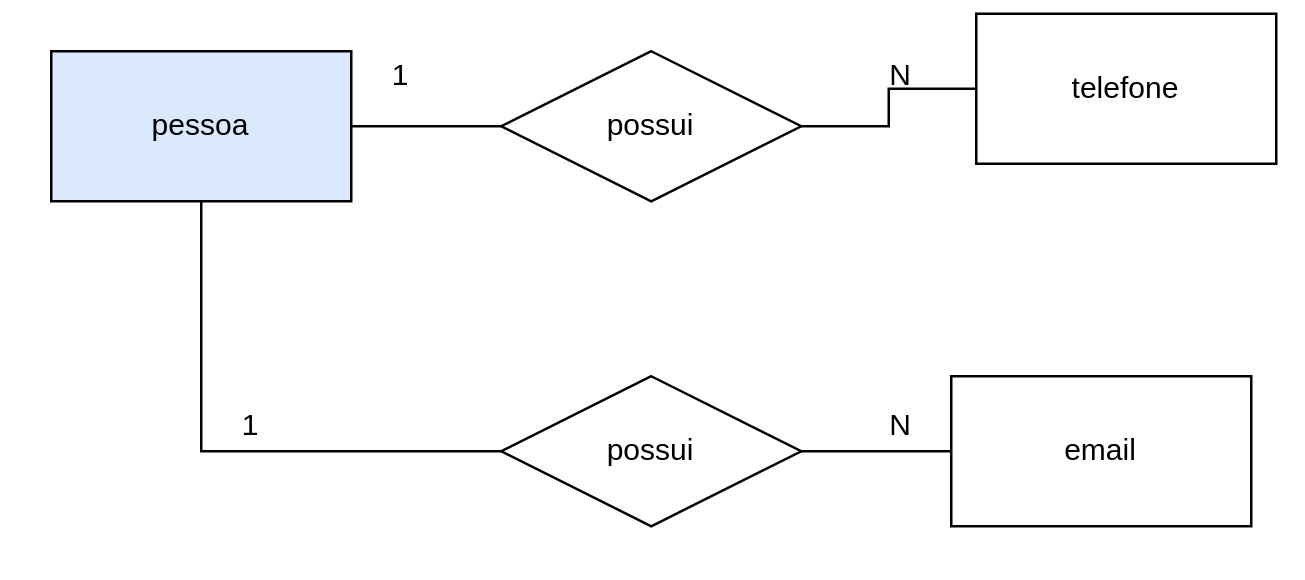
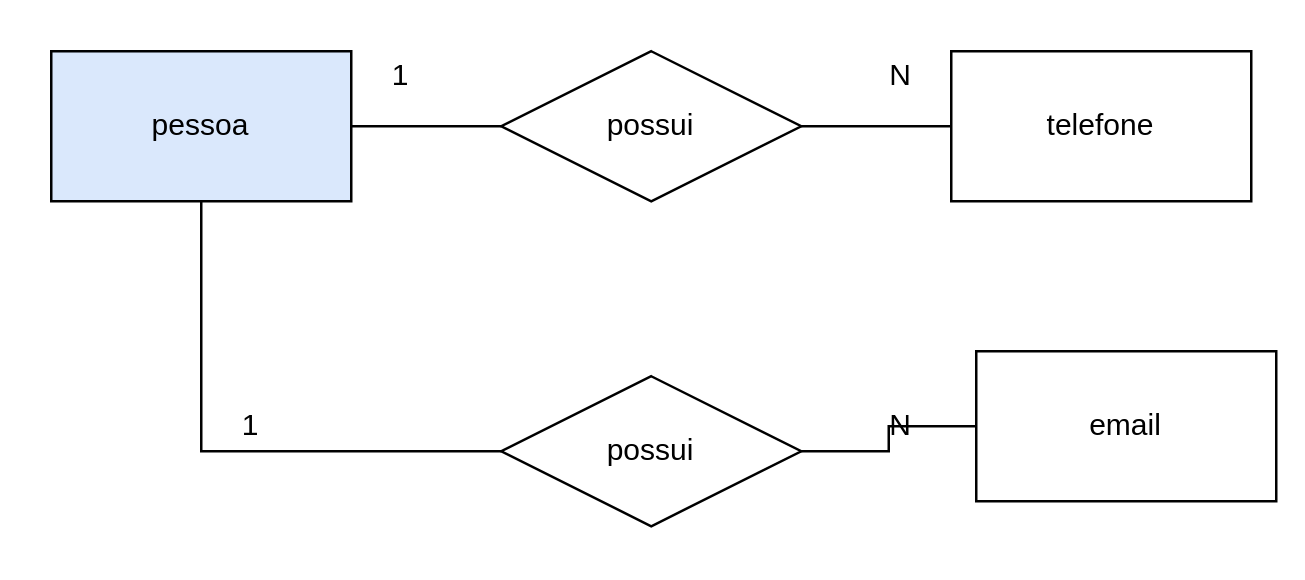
(1126, 89) -> (1101, 126)
(1101, 451) -> (1126, 426)
